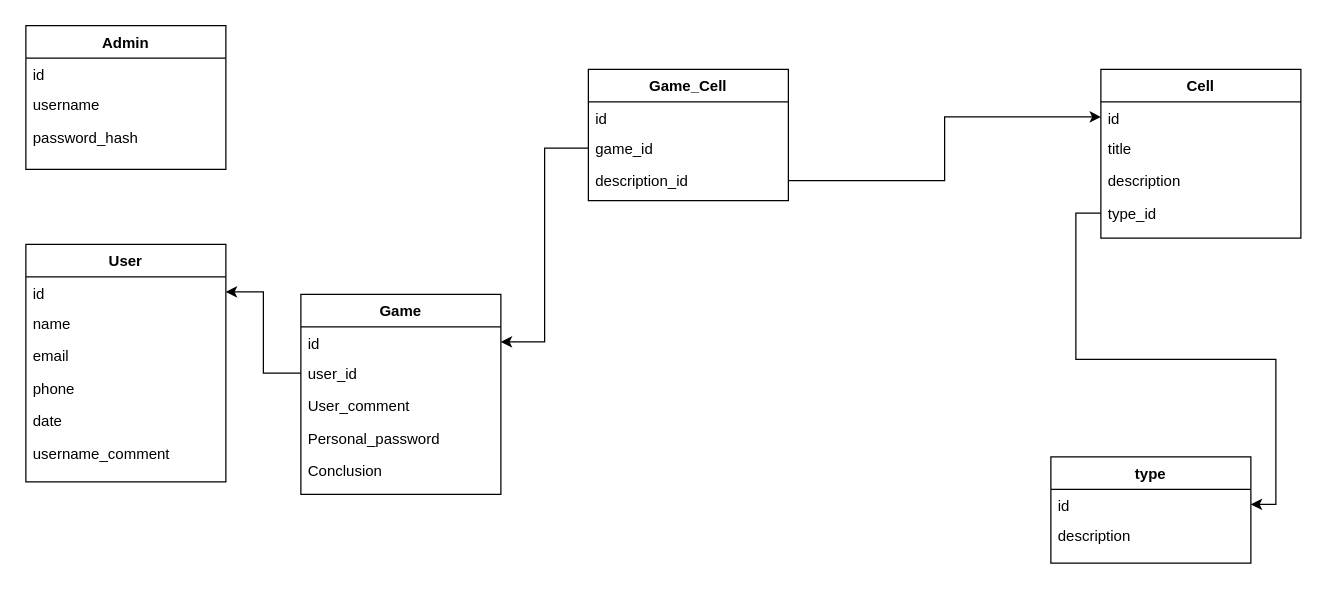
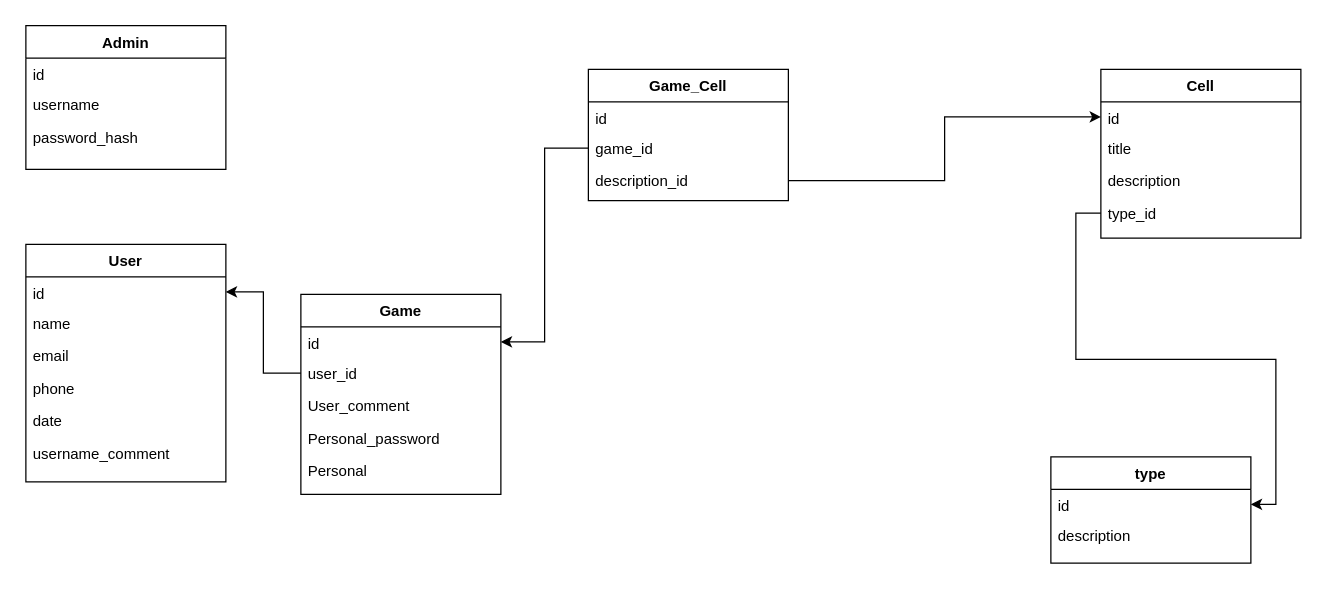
(346, 471) -> (339, 471)
